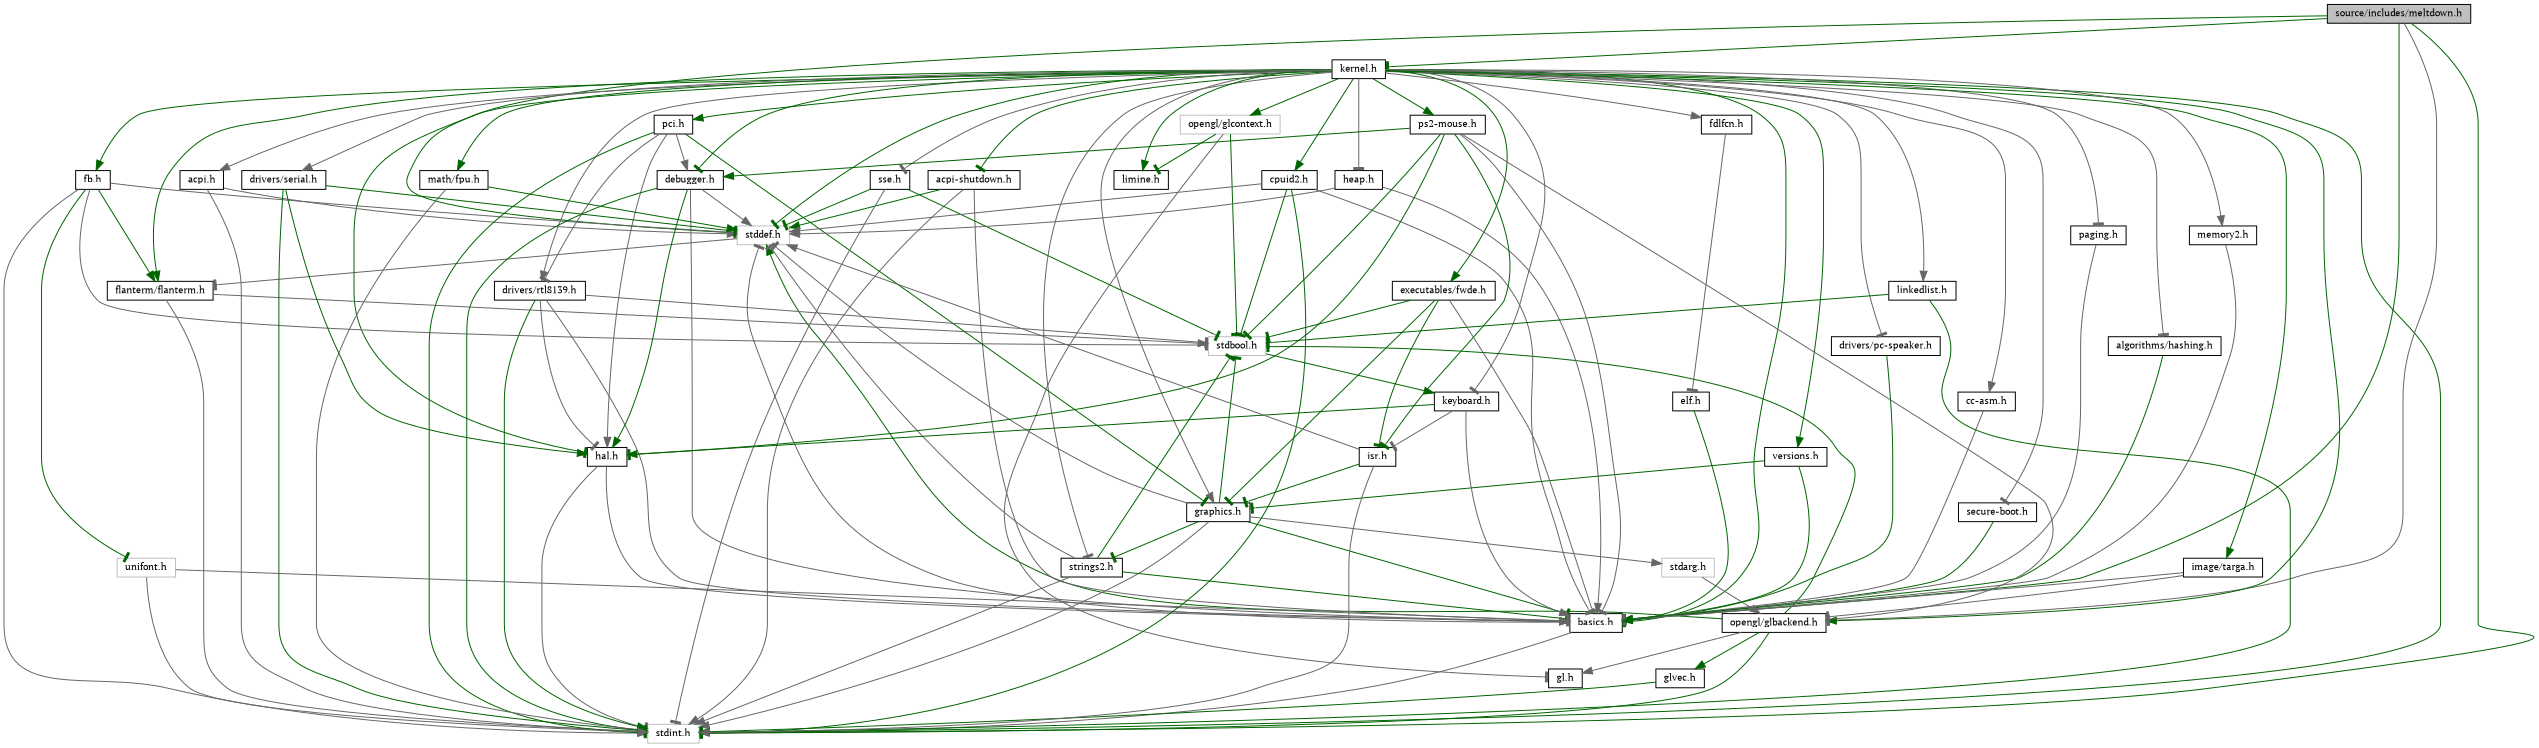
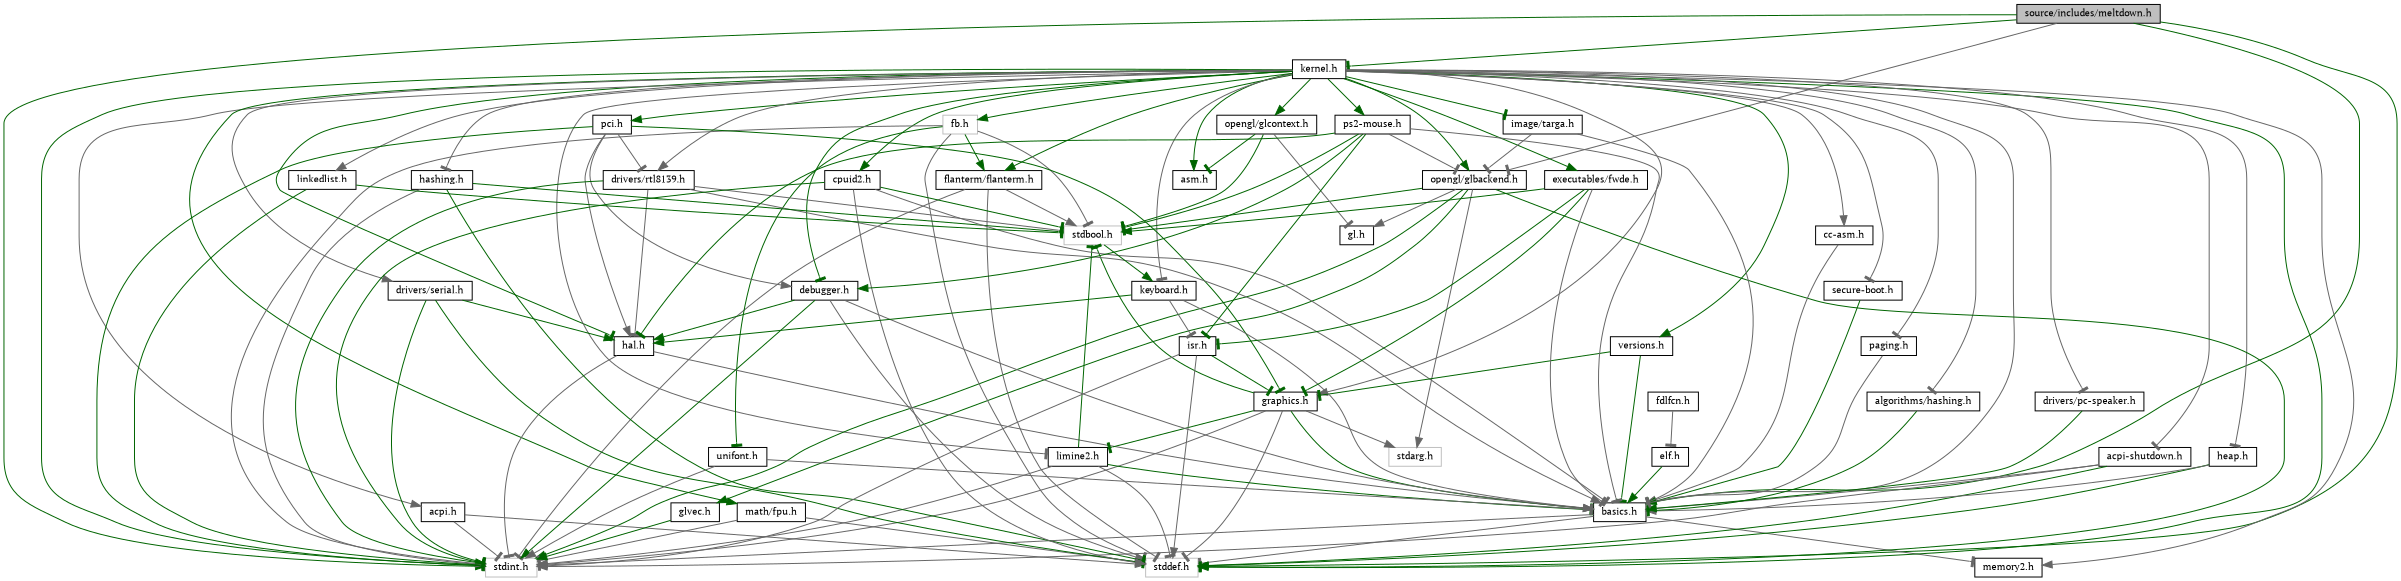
(1539, 92) -> none
(1053, 108) -> (1905, 96)
(2202, 117) -> (1424, 95)
(1230, 125) -> (1267, 125)
(93, 180) -> (960, 125)
(890, 180) -> (442, 180)
(1141, 180) -> (1195, 180)
(614, 209) -> (913, 532)
(1786, 217) -> (1991, 137)
(1068, 221) -> (1736, 536)
(478, 262) -> (1011, 403)
(1341, 318) -> (1349, 211)
(146, 568) -> (738, 457)
(1092, 568) -> (1078, 457)
(2062, 571) -> (1808, 539)
(1730, 595) -> (1444, 320)
(1250, 726) -> (1029, 365)
